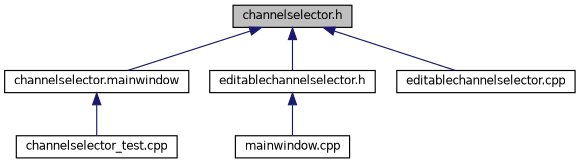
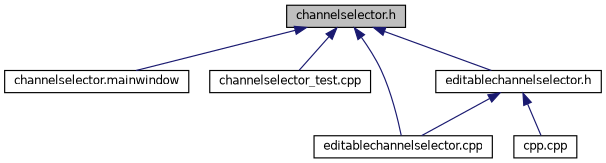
none -> (456, 117)
(97, 120) -> (314, 53)
(292, 147) -> (545, 147)
